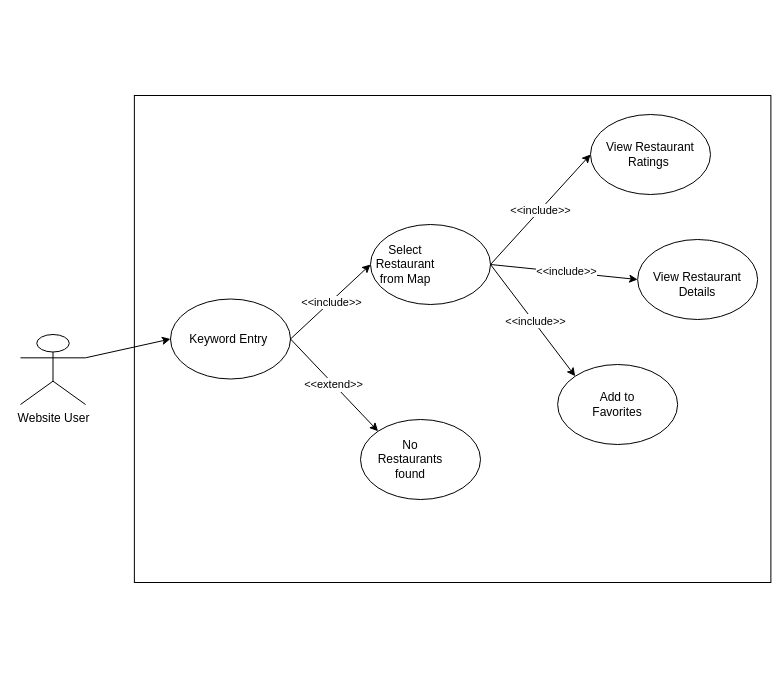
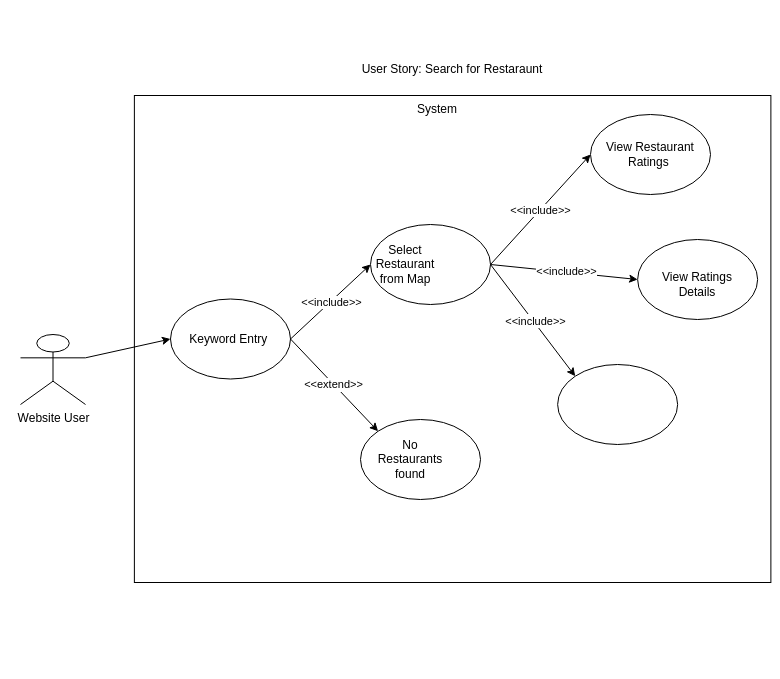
none -> (453, 70)
none -> (437, 110)
(698, 285) -> (698, 285)
(618, 405) -> none
